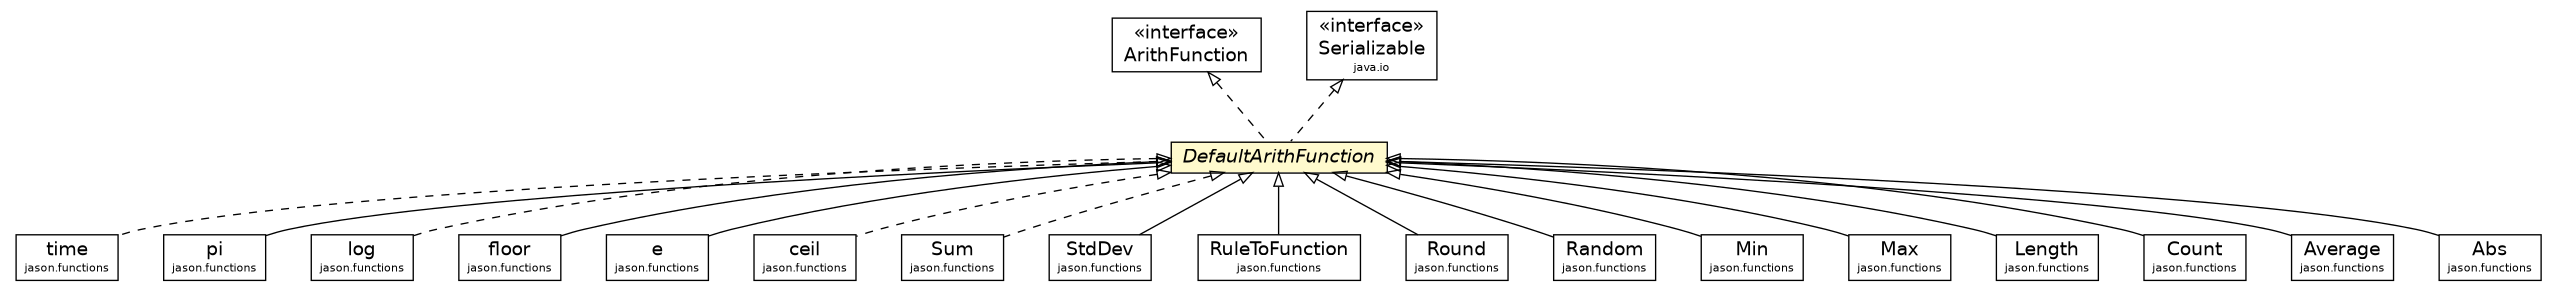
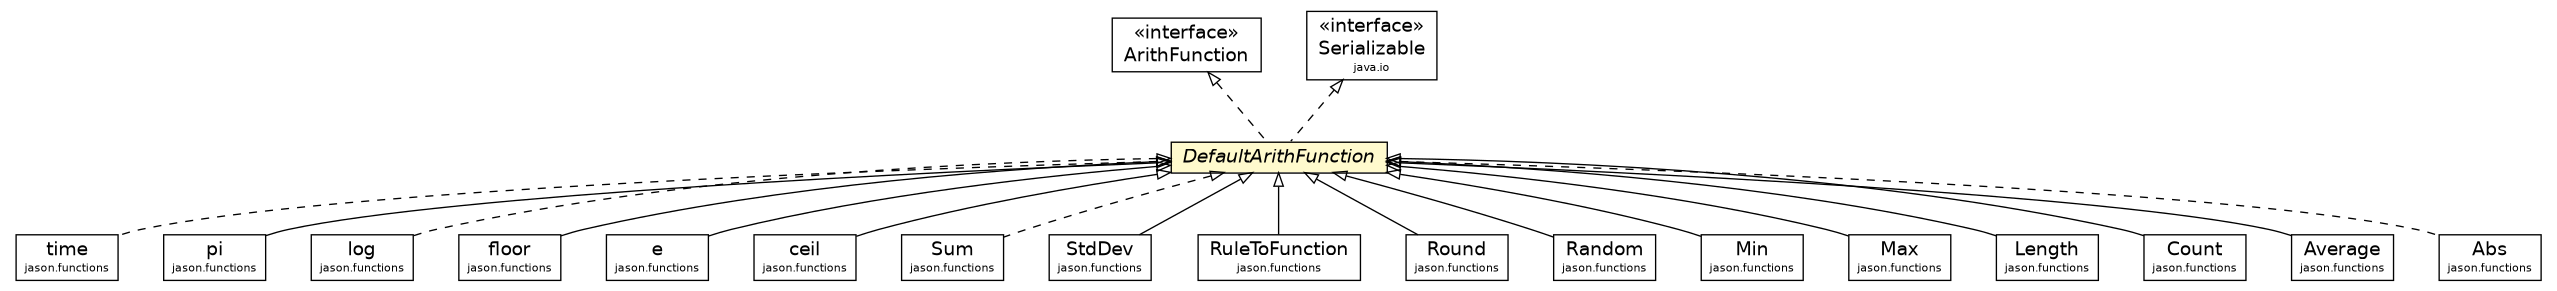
(1921, 183) -> (1921, 183)
(1006, 200) -> (1006, 200)
